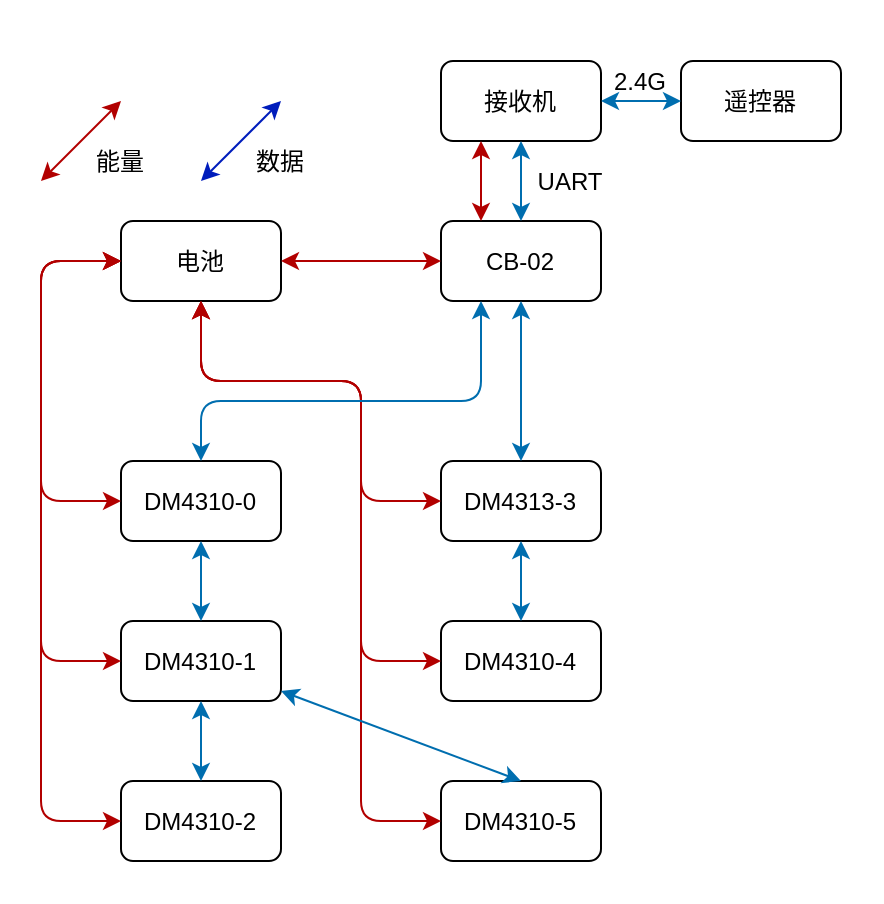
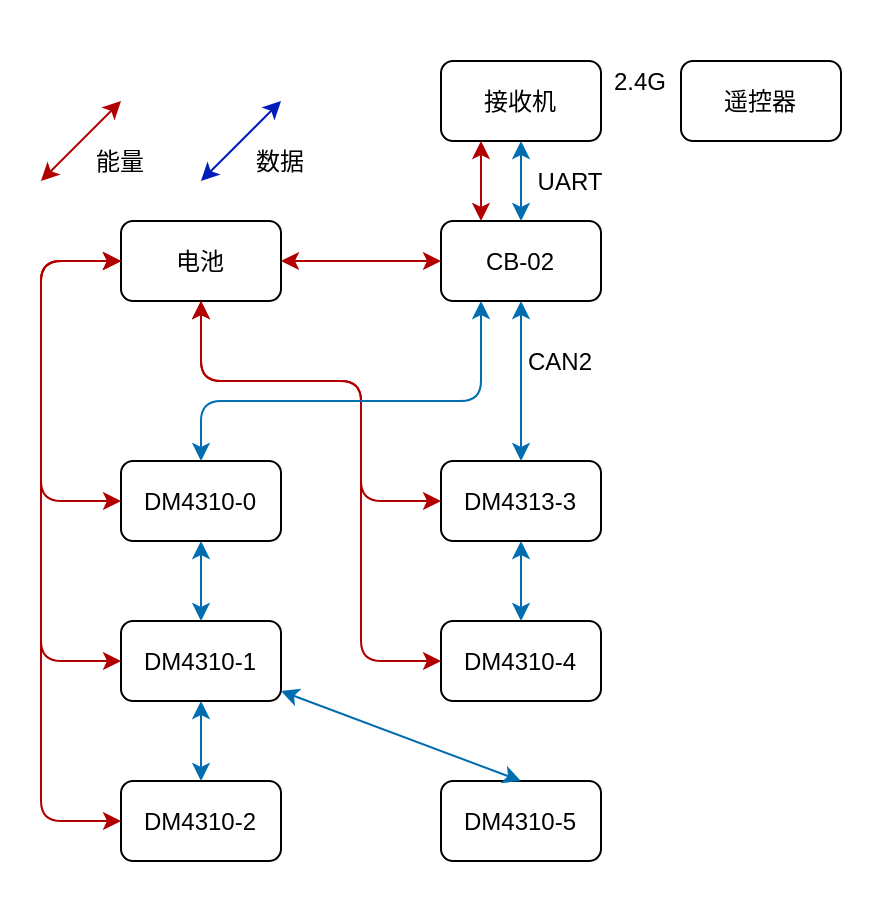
(641, 101) -> none
none -> (561, 361)
(361, 763) -> none
